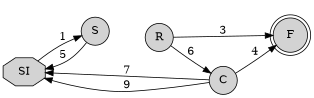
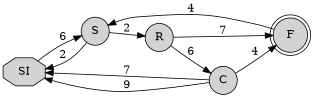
none -> (195, 15)
(223, 31) -> (223, 31)
none -> (123, 34)
(63, 37) -> (63, 37)
(63, 55) -> (63, 55)
